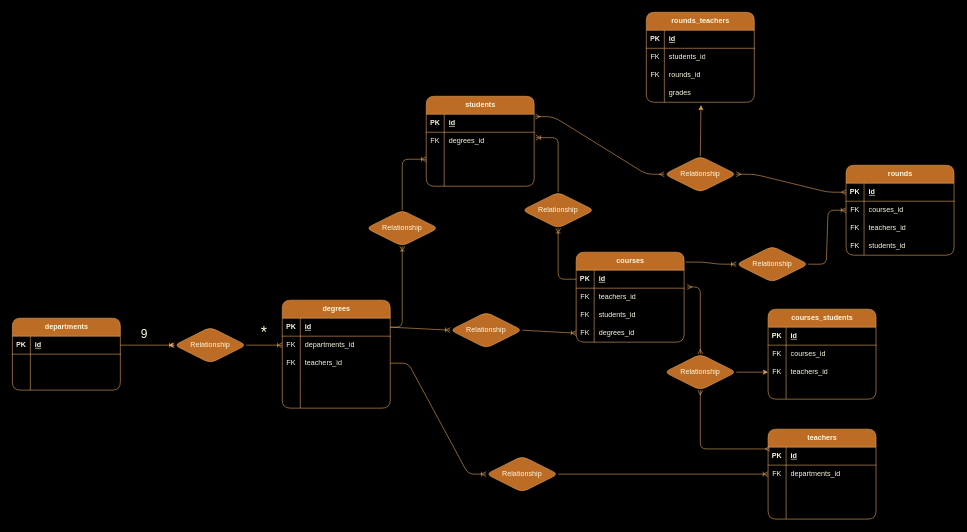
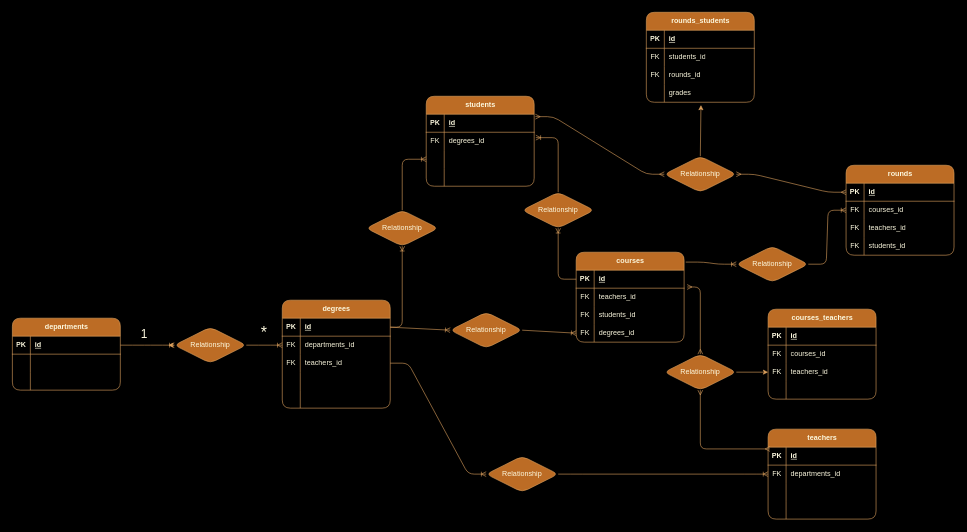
(701, 21) -> (701, 21)
(823, 318) -> (823, 318)
(144, 333) -> (144, 333)
